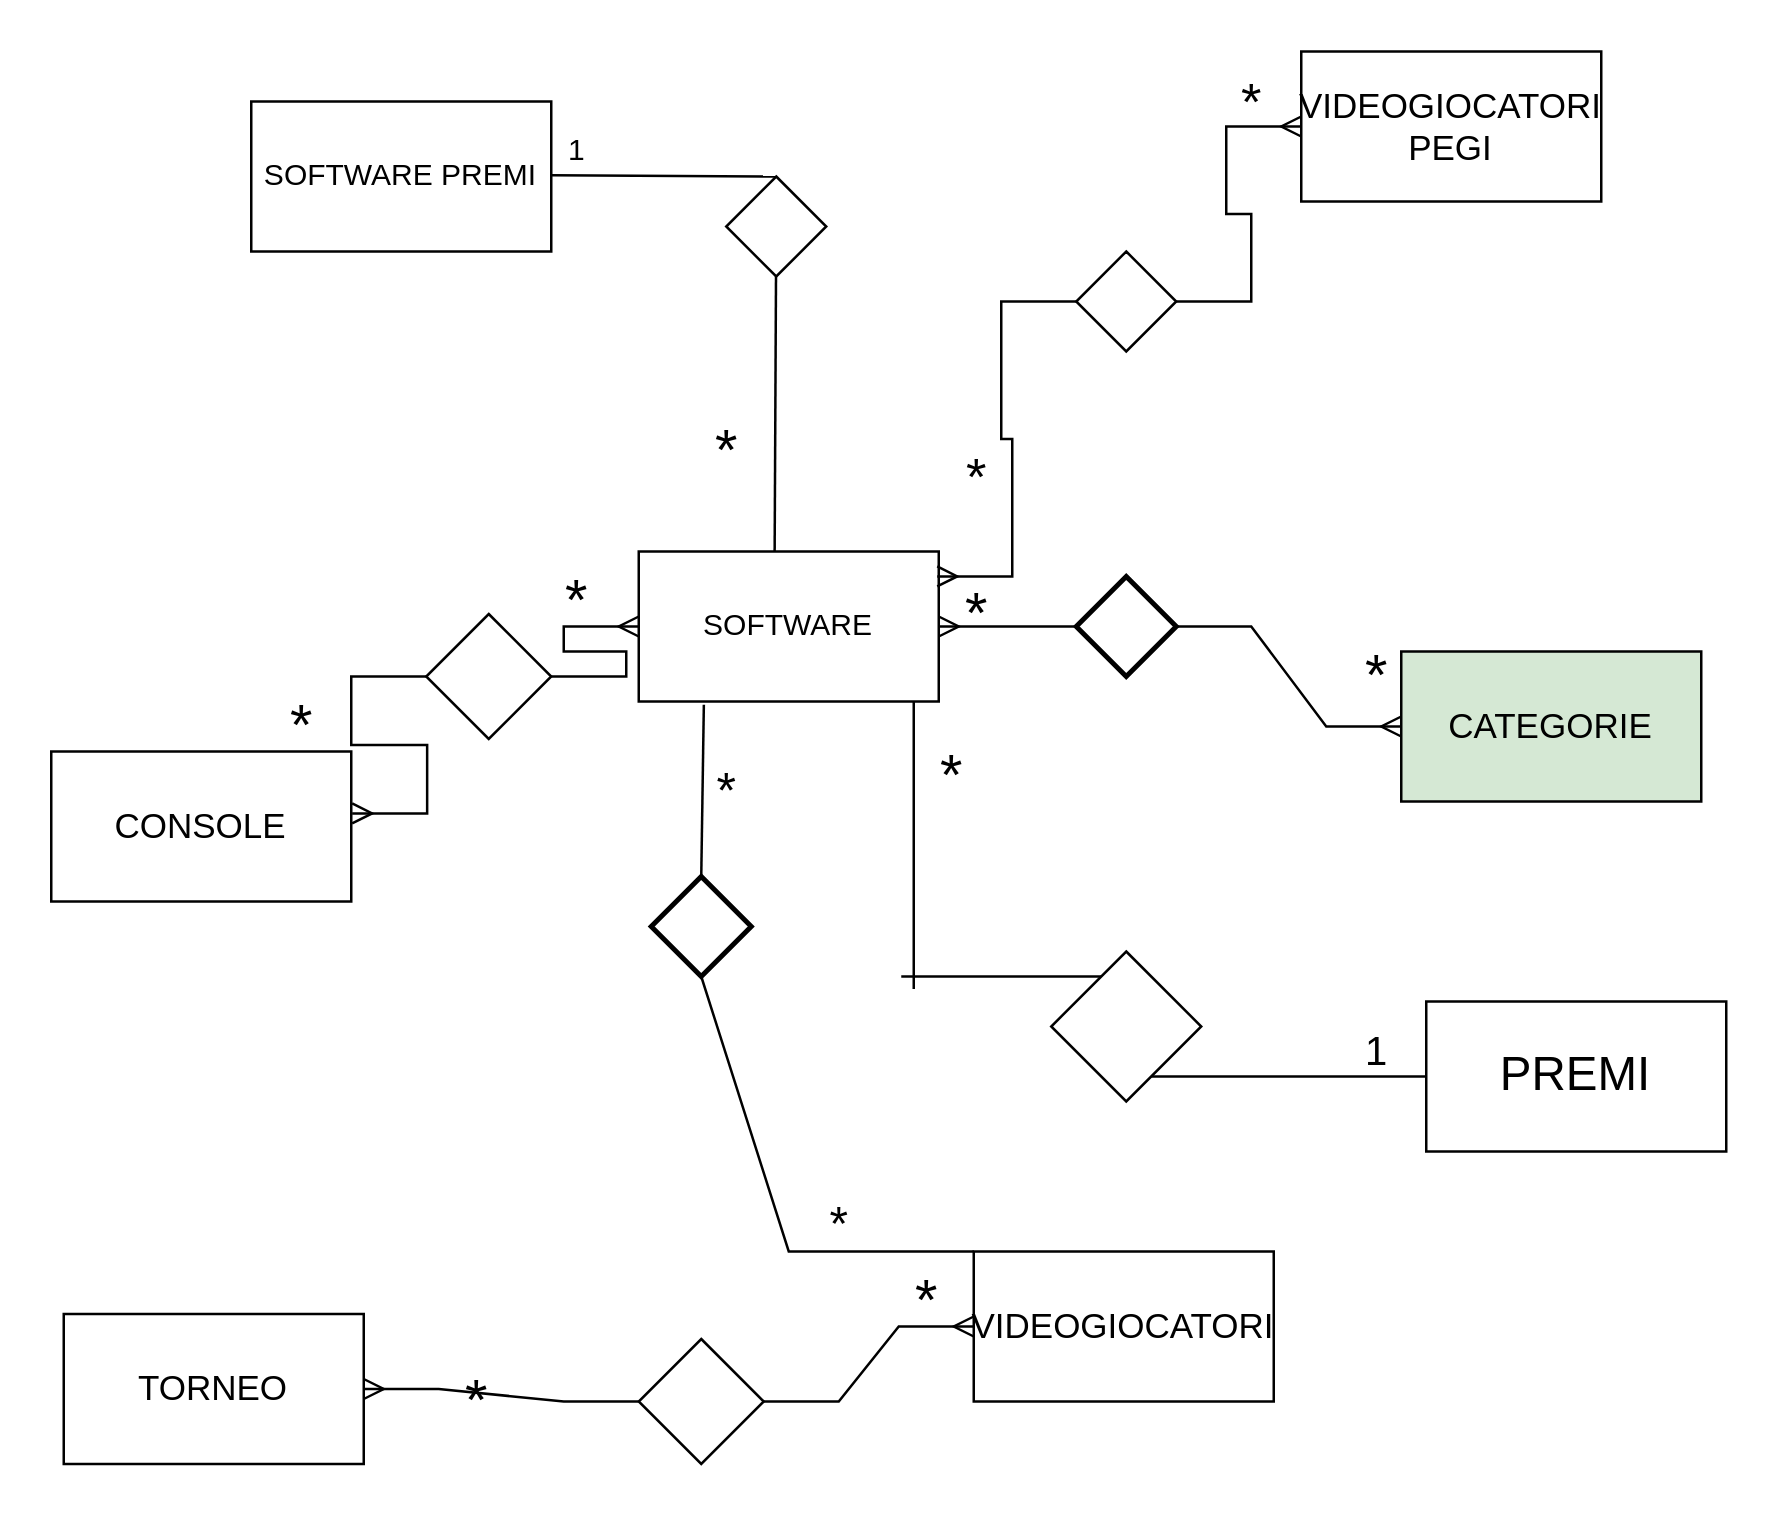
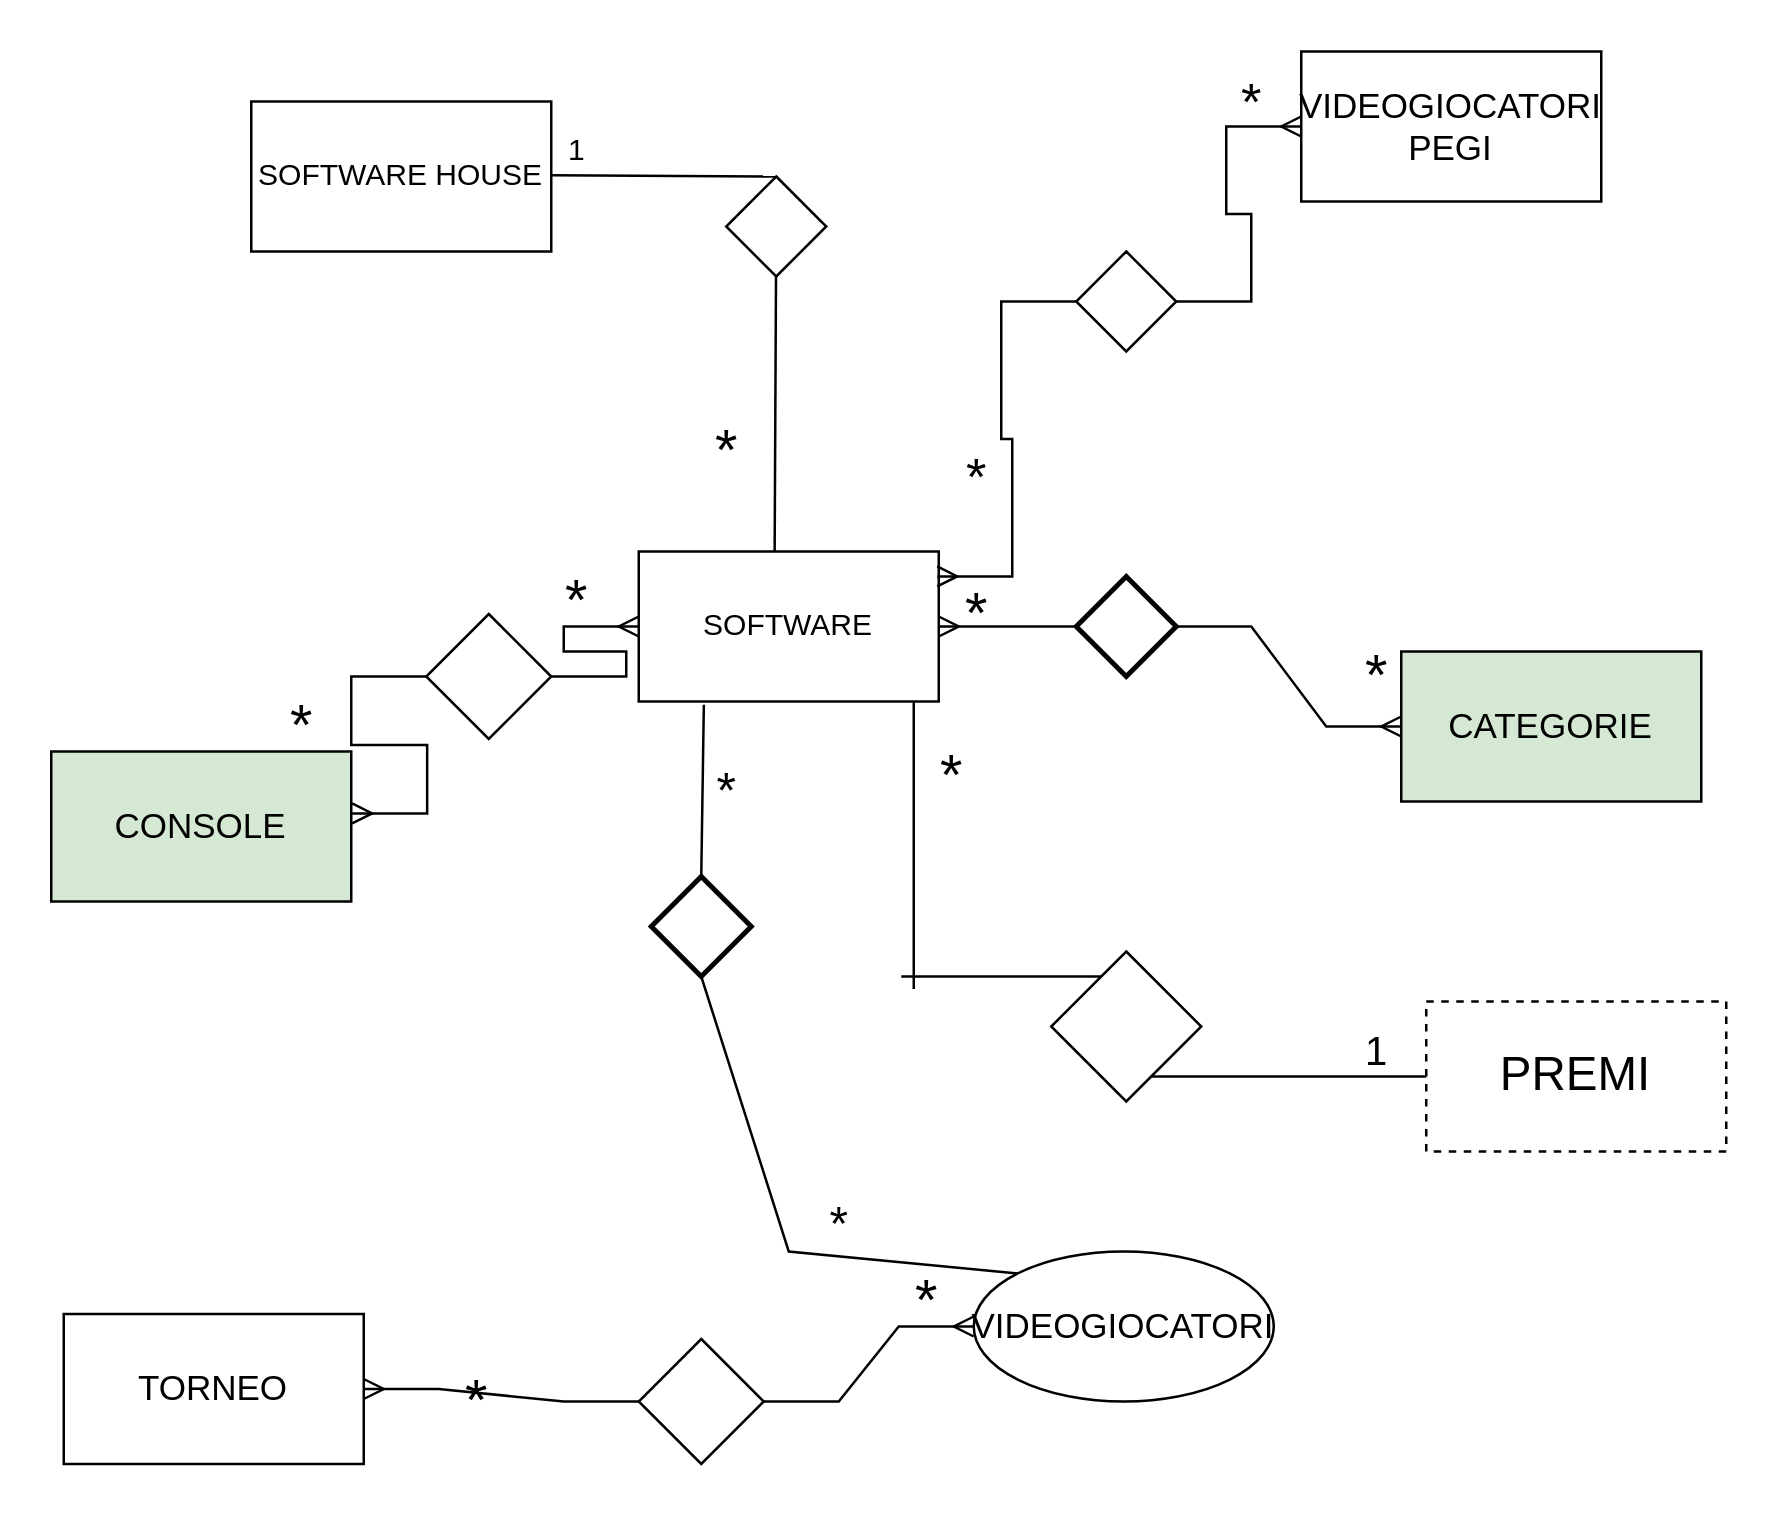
(401, 176) -> (401, 176)
(201, 826) -> (201, 826)
(1576, 1076) -> (1576, 1076)
(1124, 1326) -> (1124, 1326)
